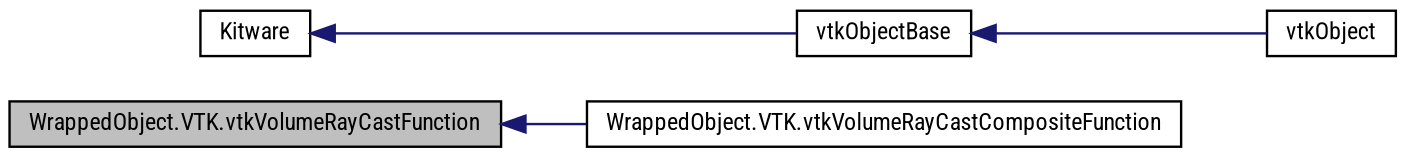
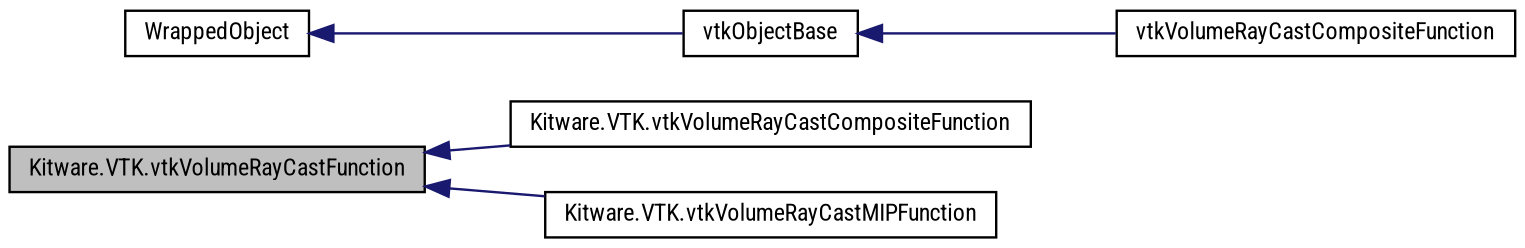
(255, 33) -> (217, 33)
(1331, 33) -> (1316, 33)
(255, 124) -> (217, 169)
(884, 124) -> (771, 124)
none -> (771, 215)
